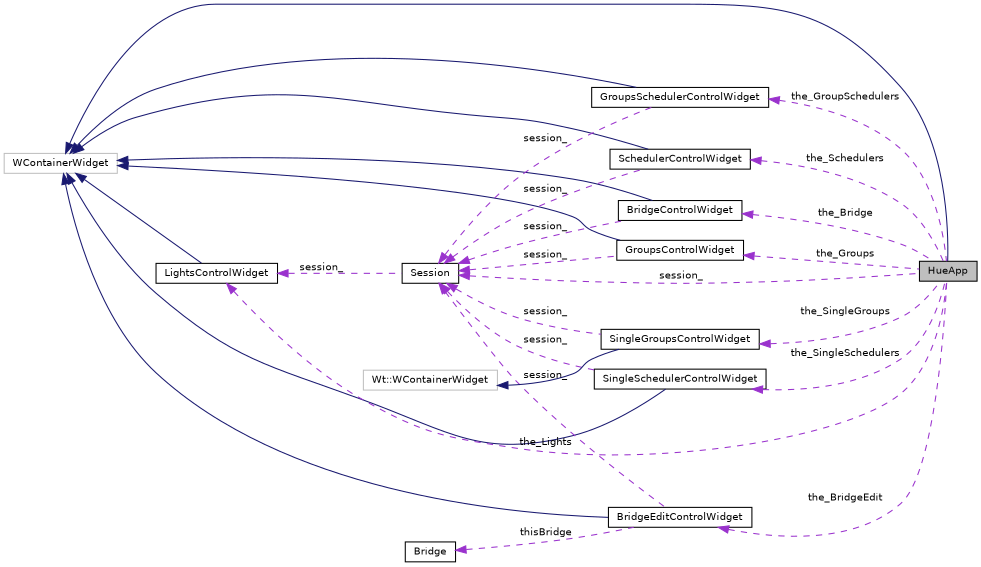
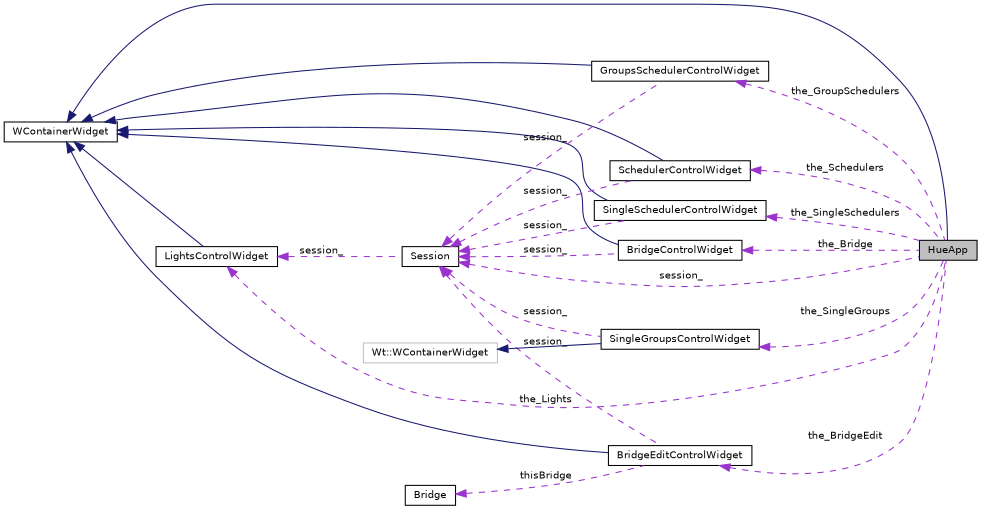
(61, 163) -> (61, 132)
(680, 250) -> none
